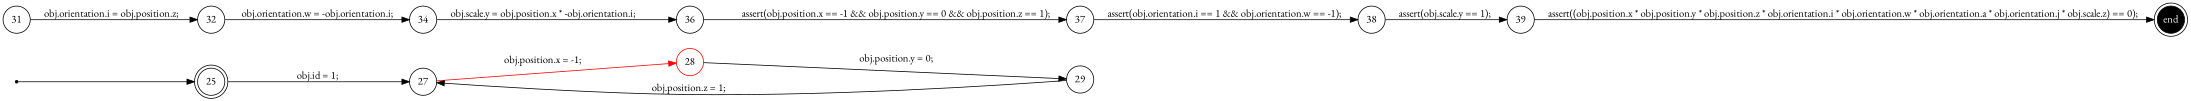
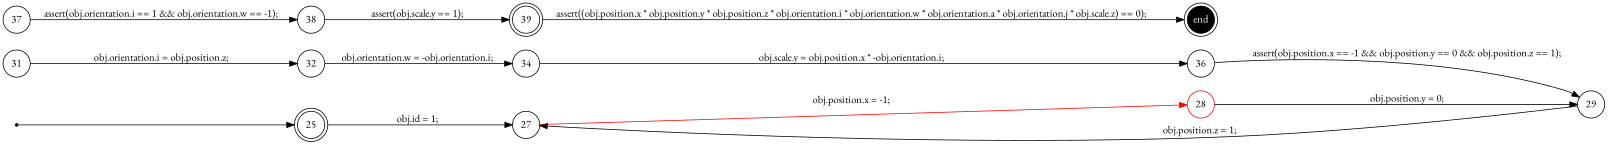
(881, 20) -> (1395, 63)
(1521, 20) -> (526, 20)
